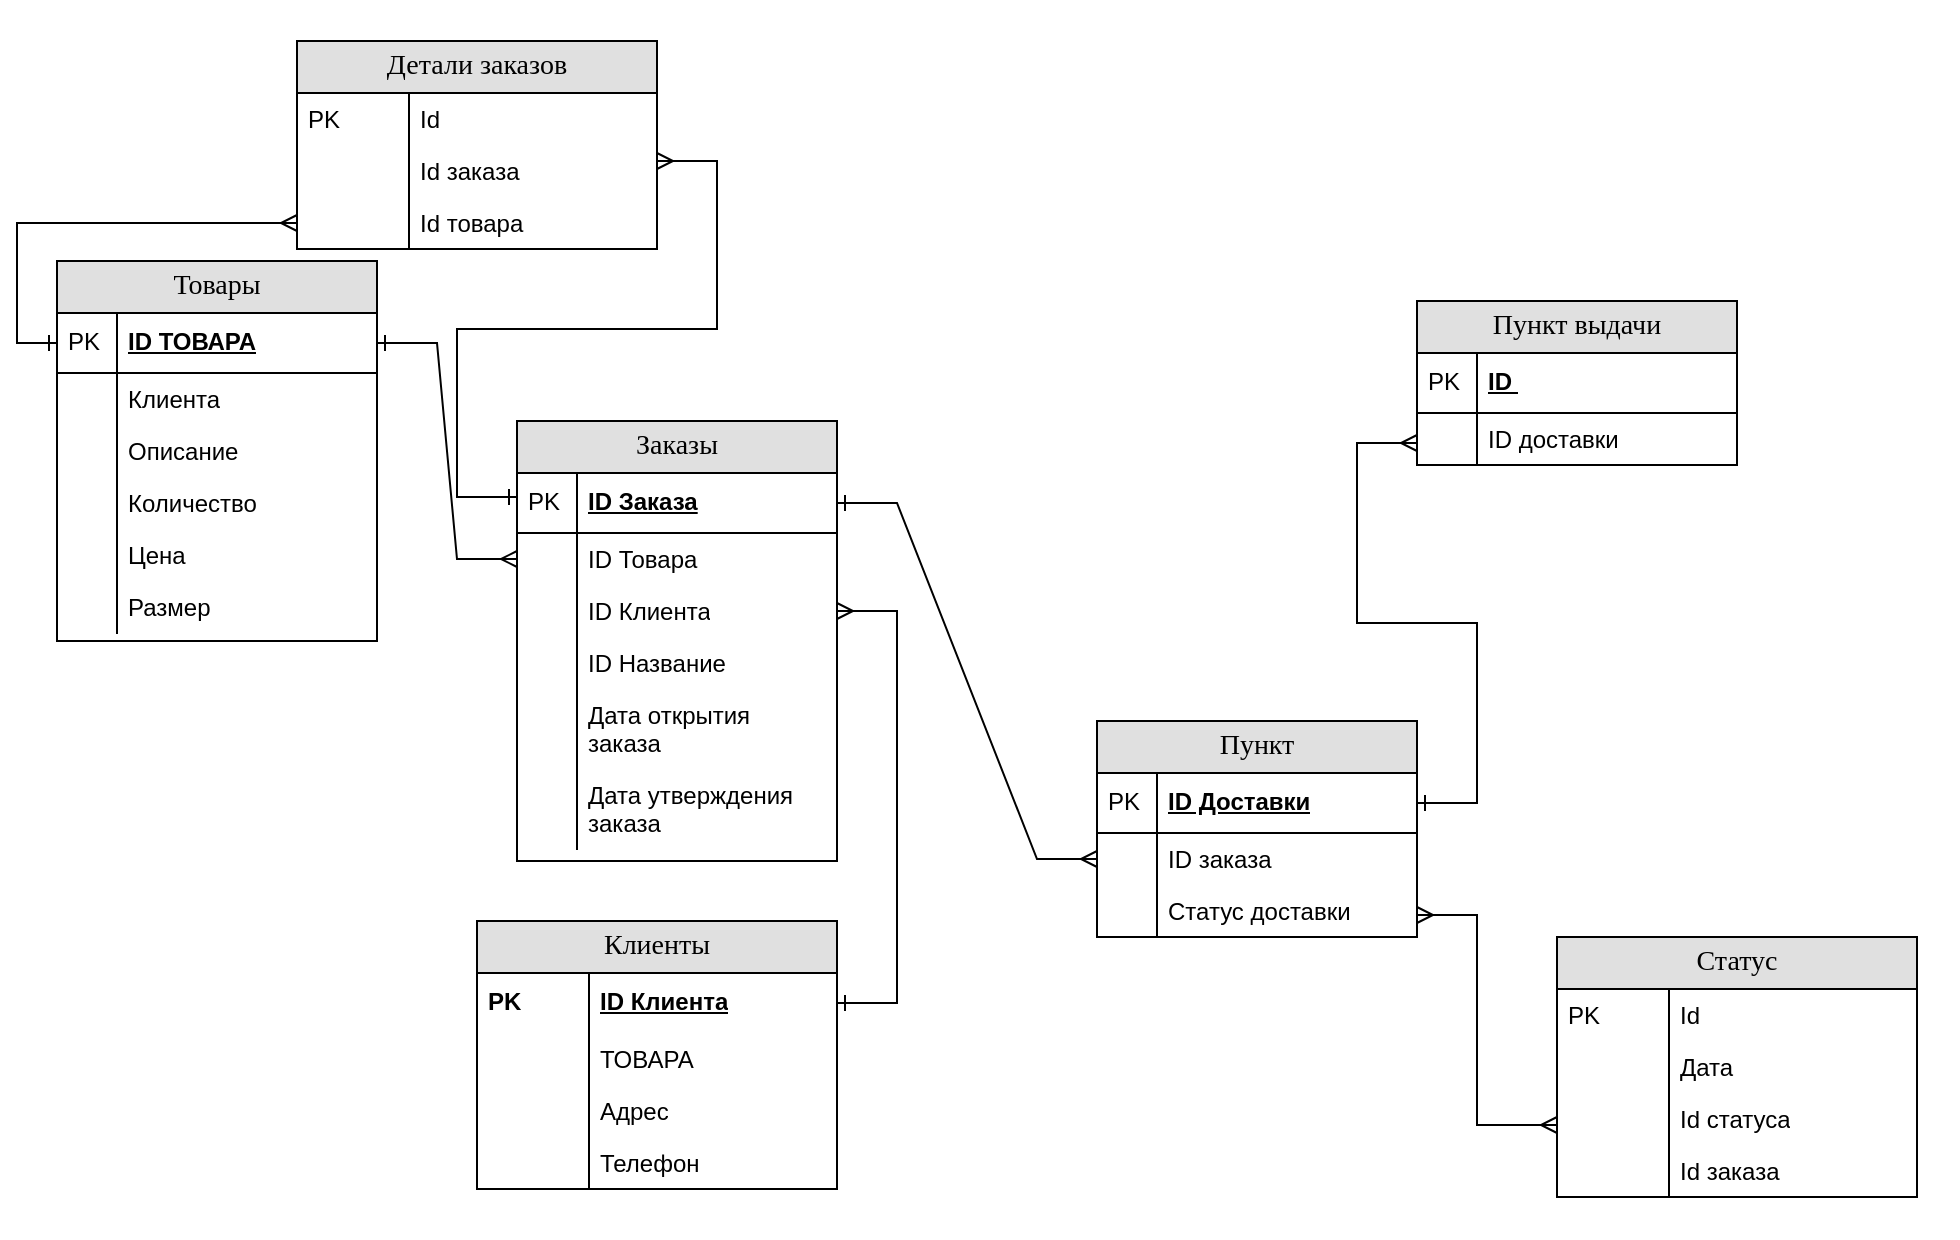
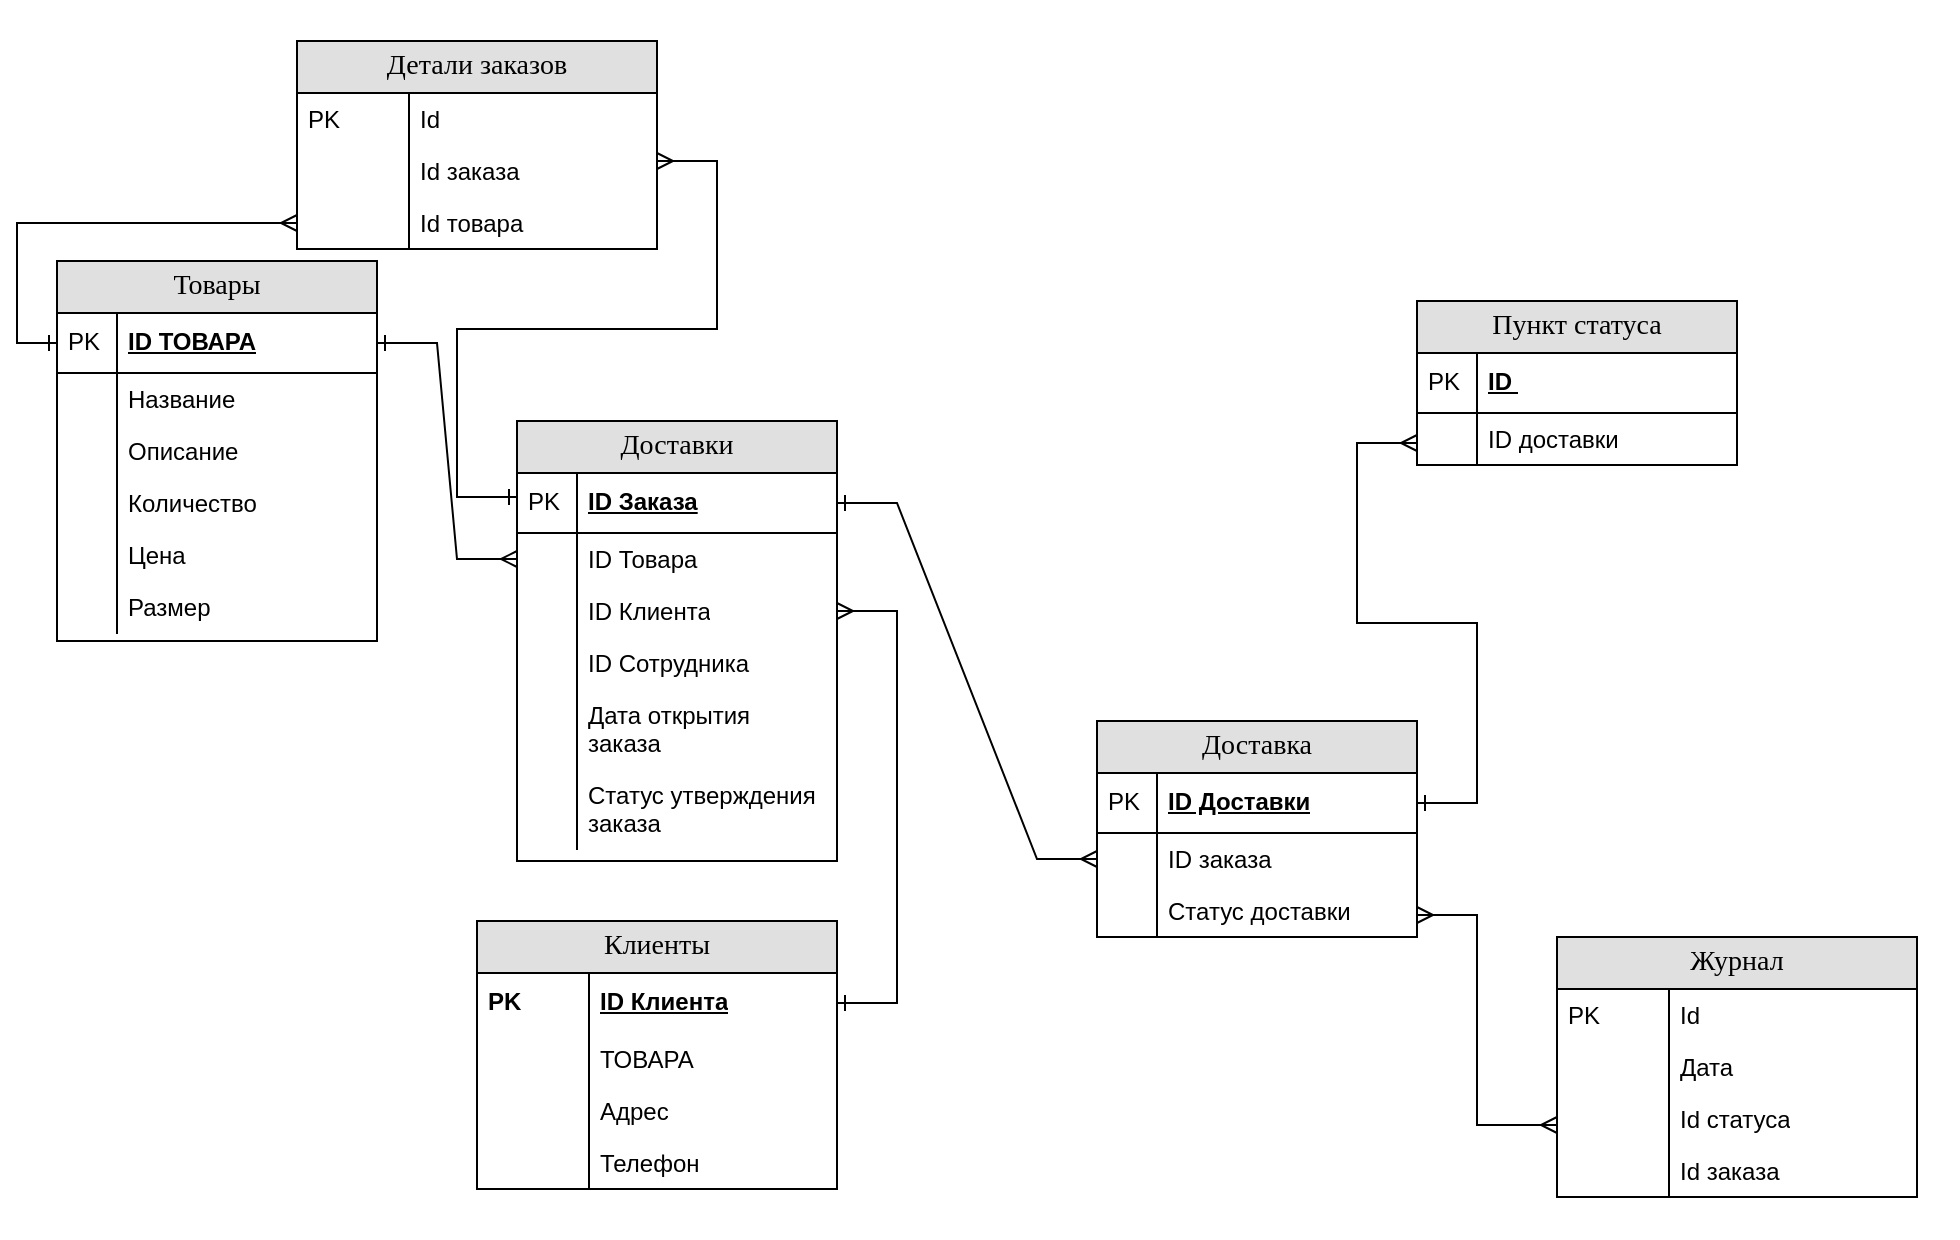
(1578, 327) -> (1578, 327)
(176, 401) -> (183, 401)
(678, 447) -> (678, 447)
(660, 665) -> (673, 665)
(1258, 747) -> (1258, 747)
(709, 812) -> (709, 812)
(1738, 963) -> (1738, 963)
